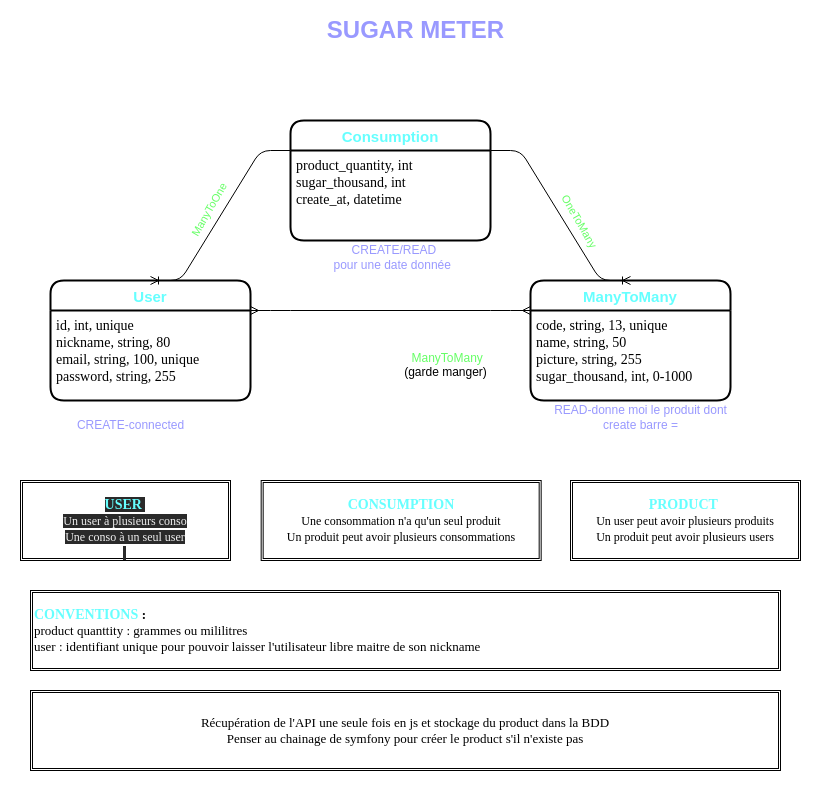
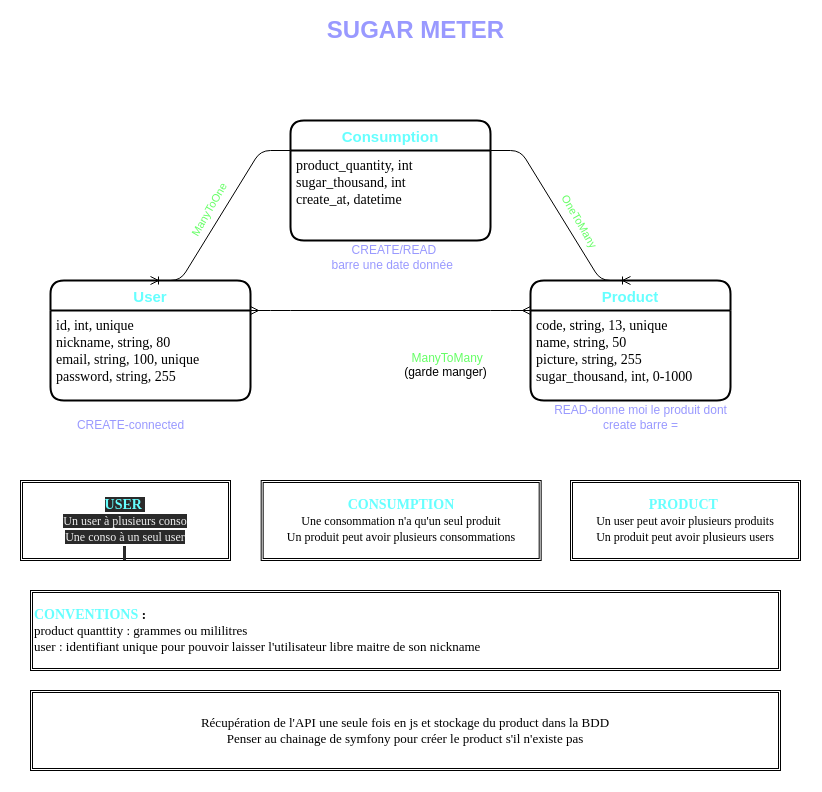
(356, 251) -> (356, 251)
(630, 297) -> (630, 297)
